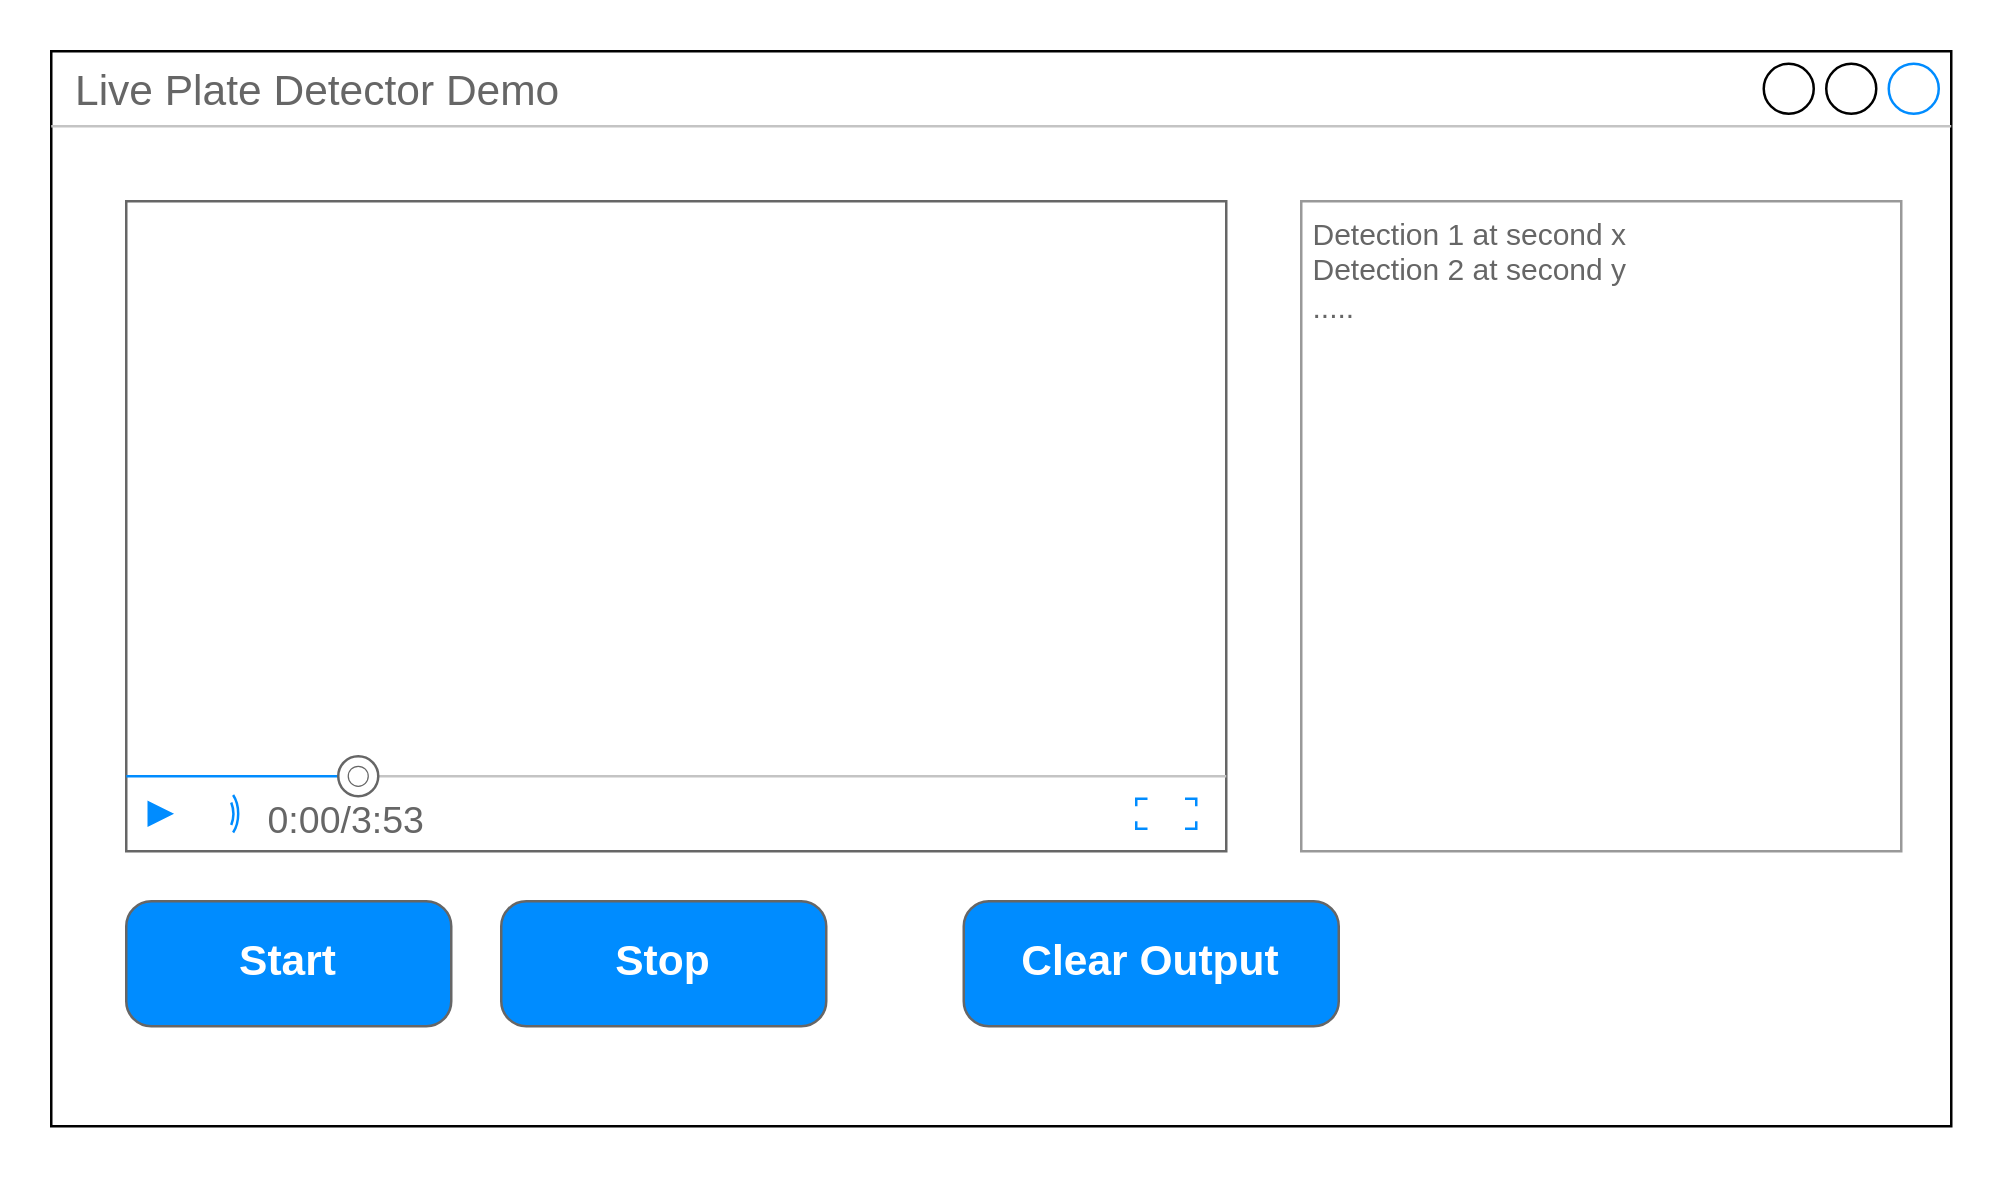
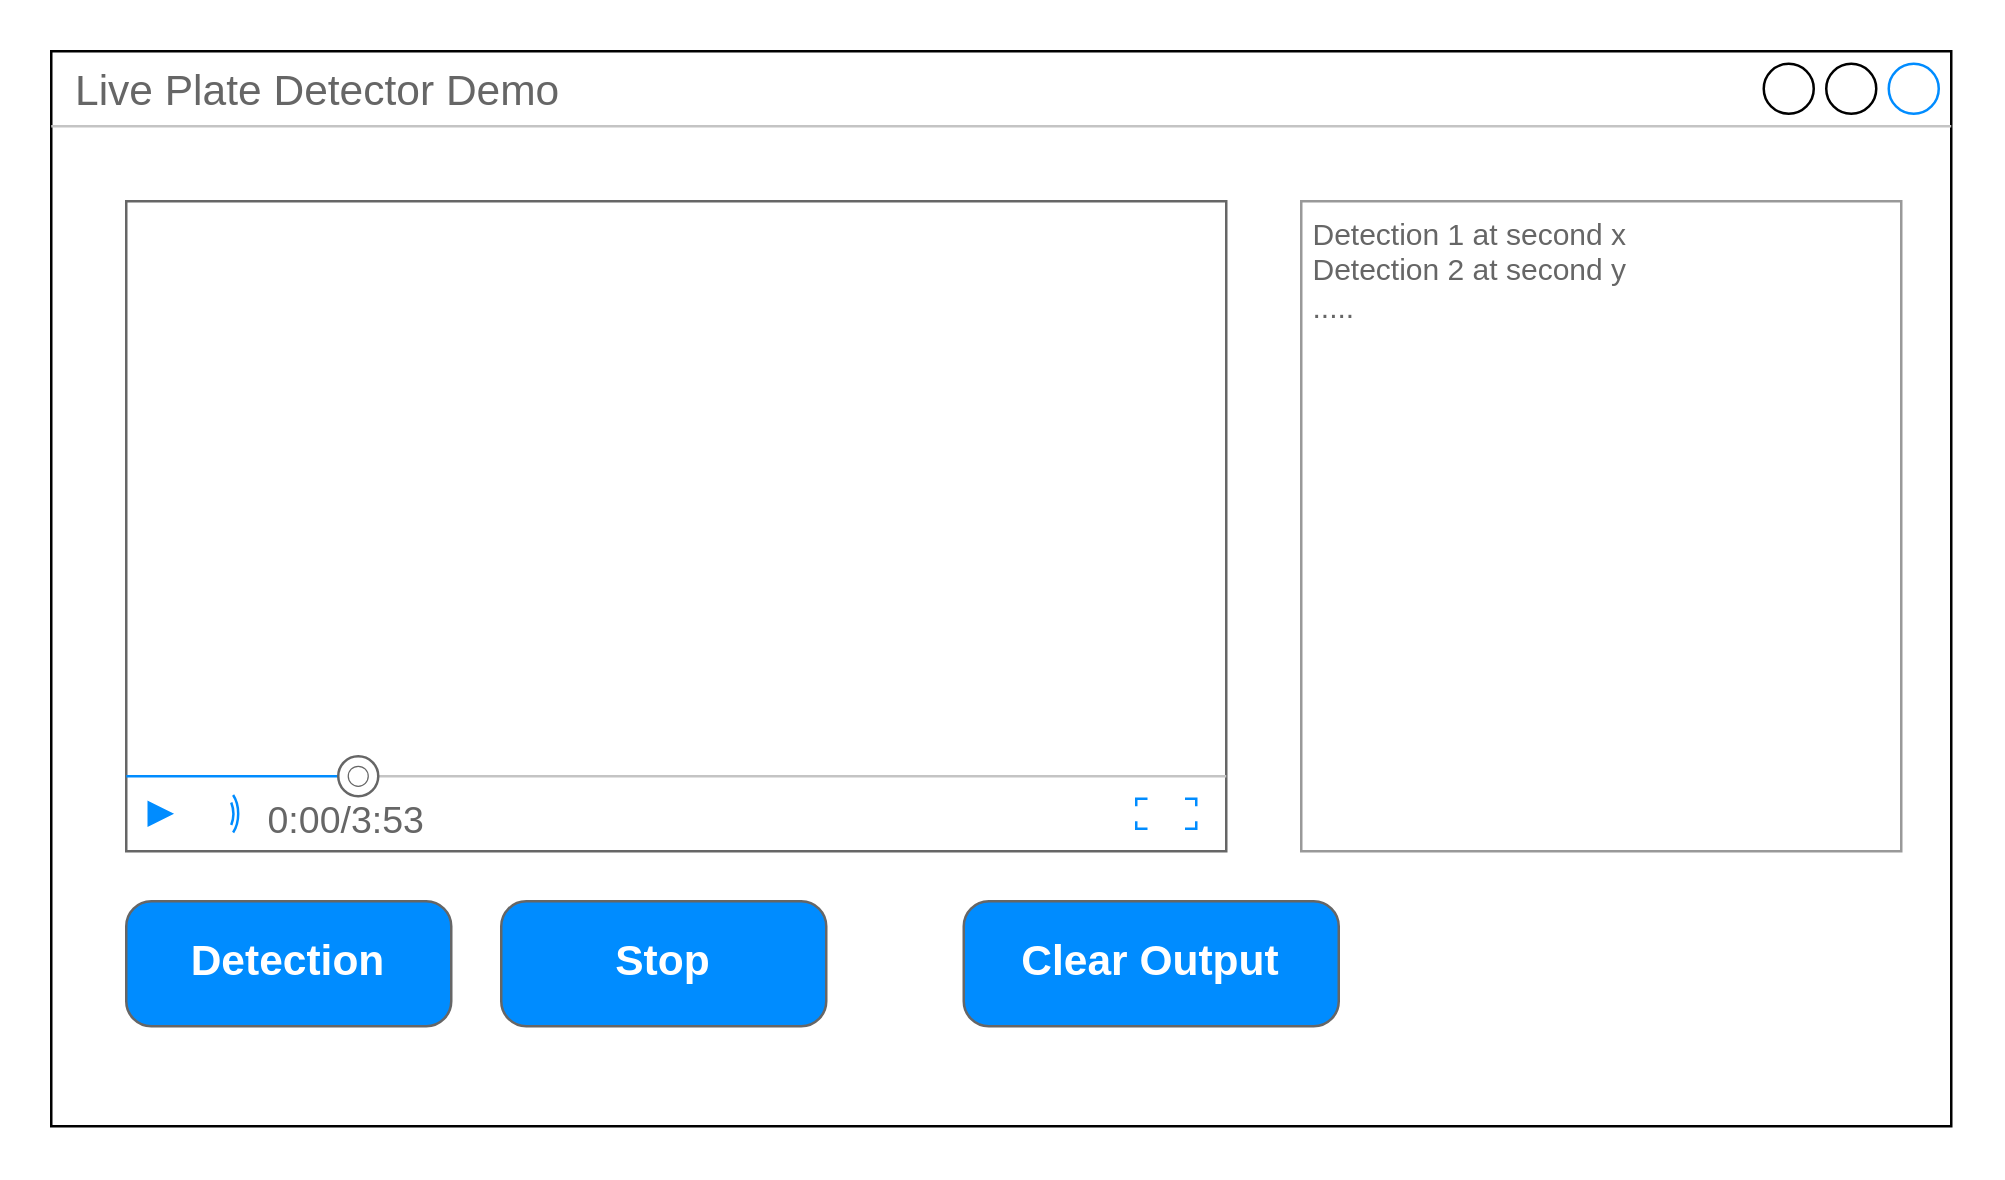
(289, 964) -> (289, 964)
